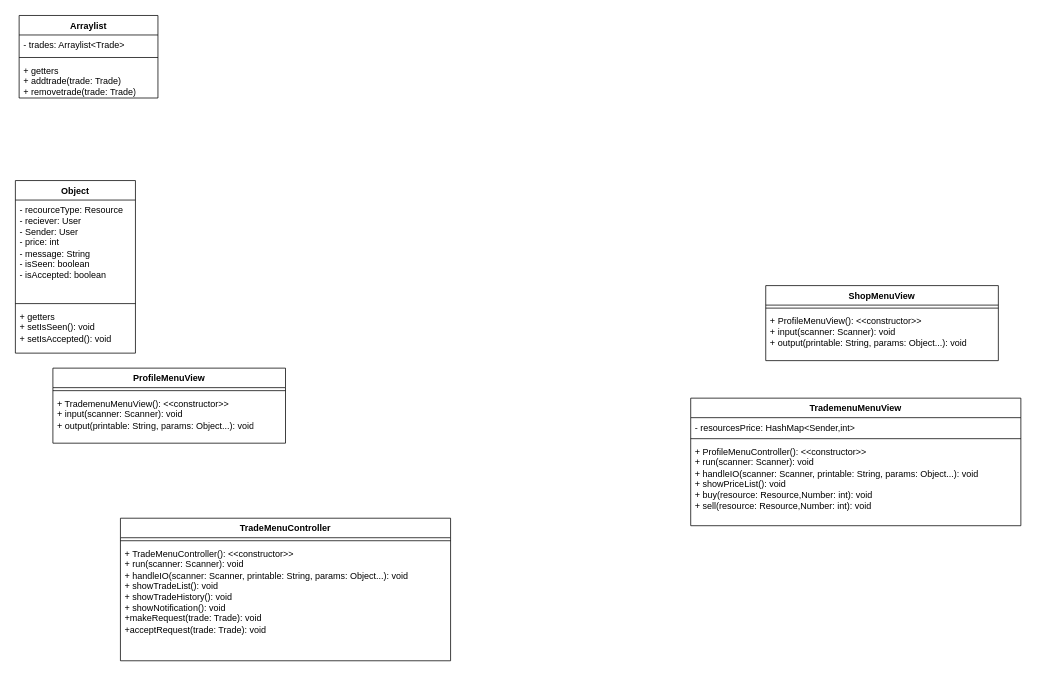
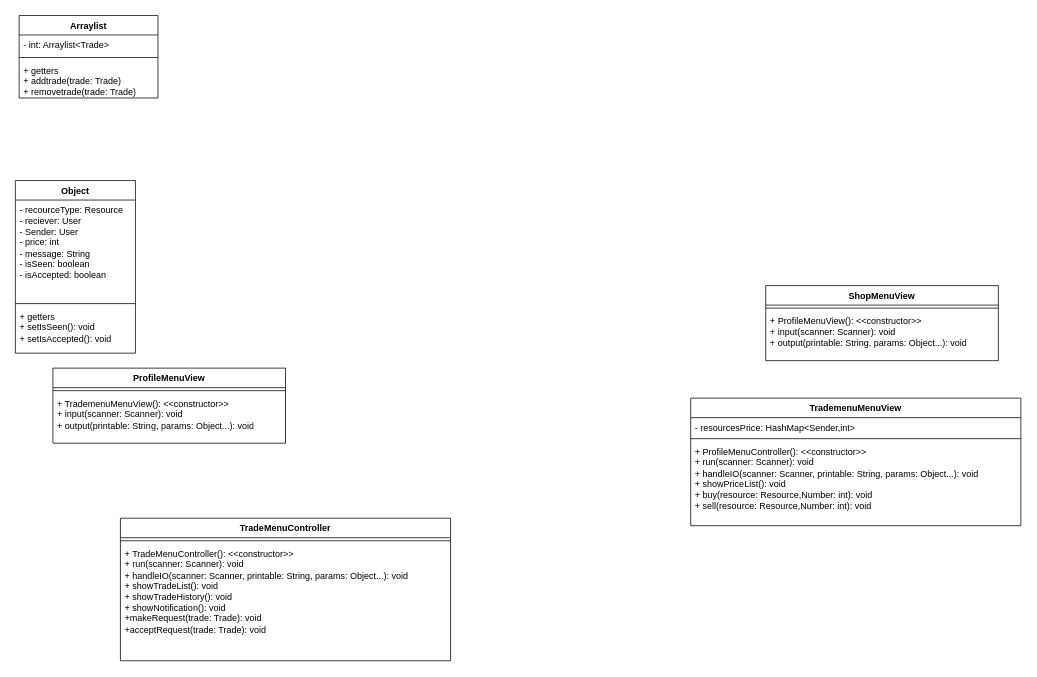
(83, 46) -> (75, 46)
